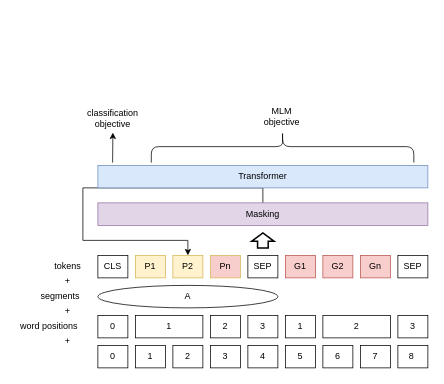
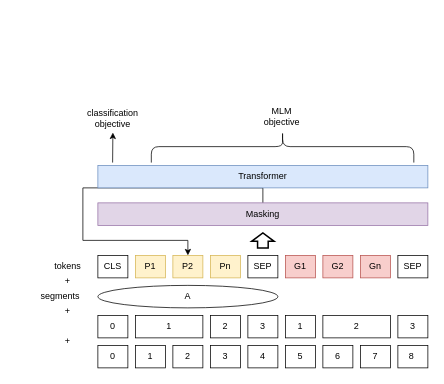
(225, 267) -> (225, 267)
(49, 327) -> none
